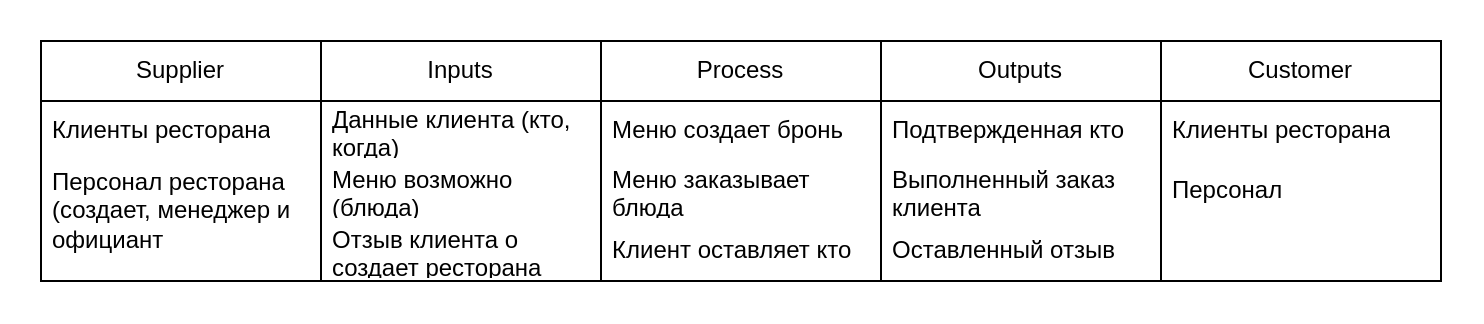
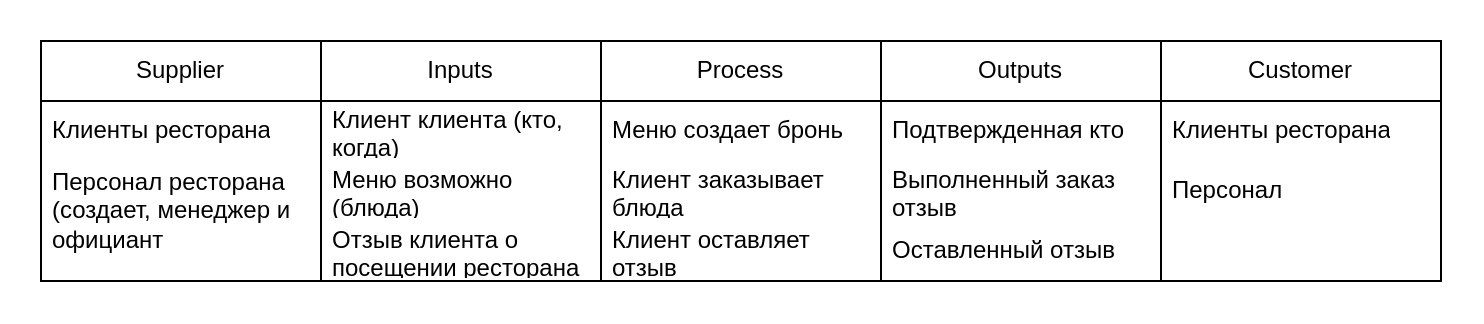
(463, 131) -> (463, 131)
(743, 191) -> (743, 191)
(1023, 191) -> (1023, 191)
(463, 251) -> (463, 251)
(741, 251) -> (743, 251)
